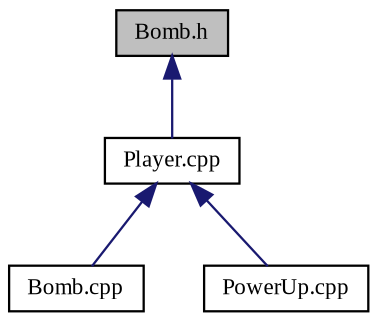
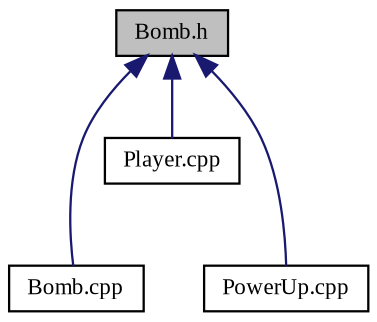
(237, 233) -> (270, 160)
(117, 234) -> (76, 161)
